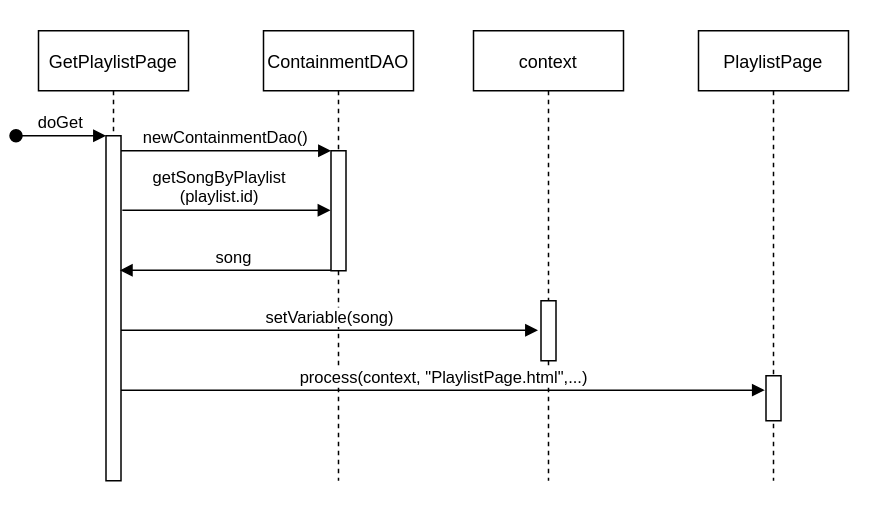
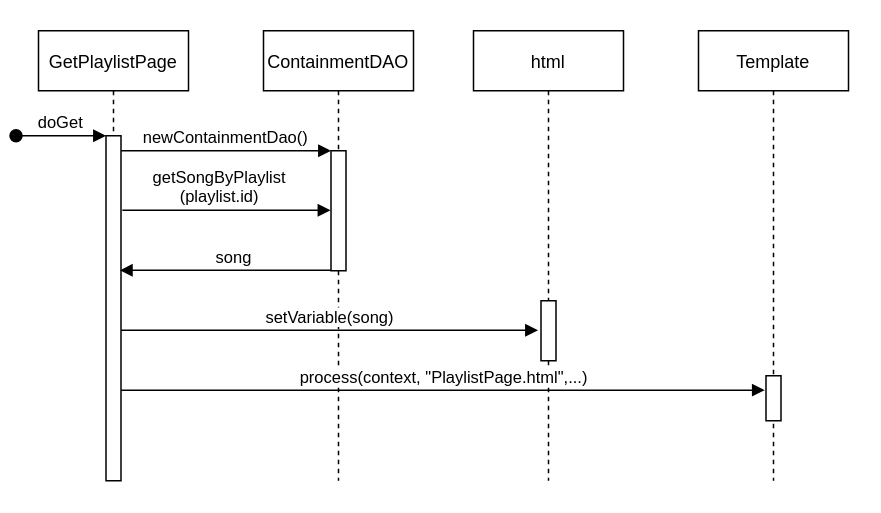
(548, 62) -> (548, 62)
(773, 62) -> (773, 62)
